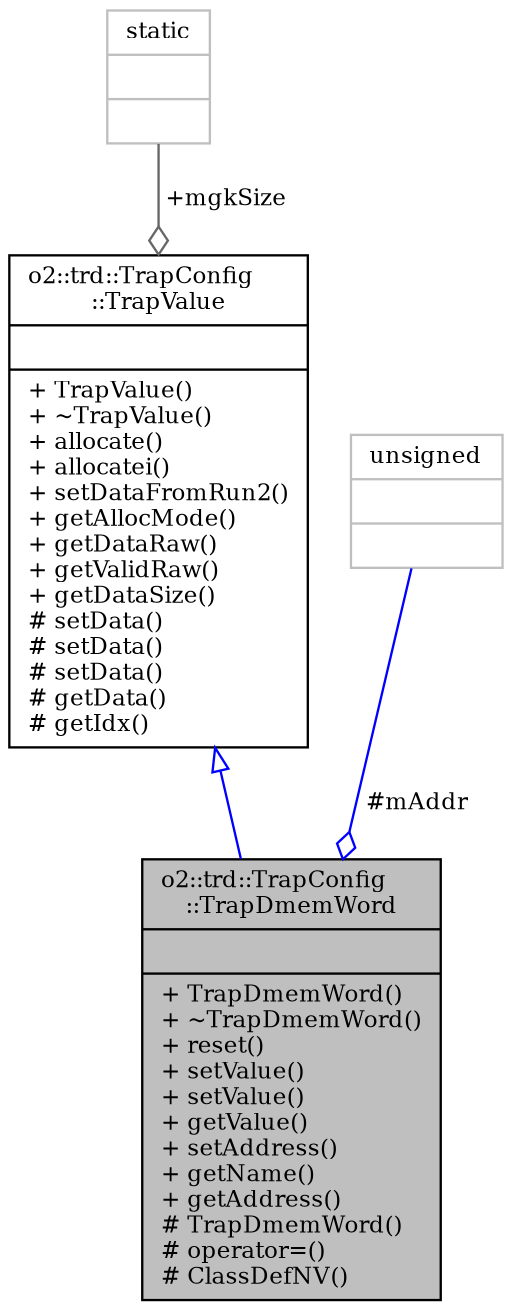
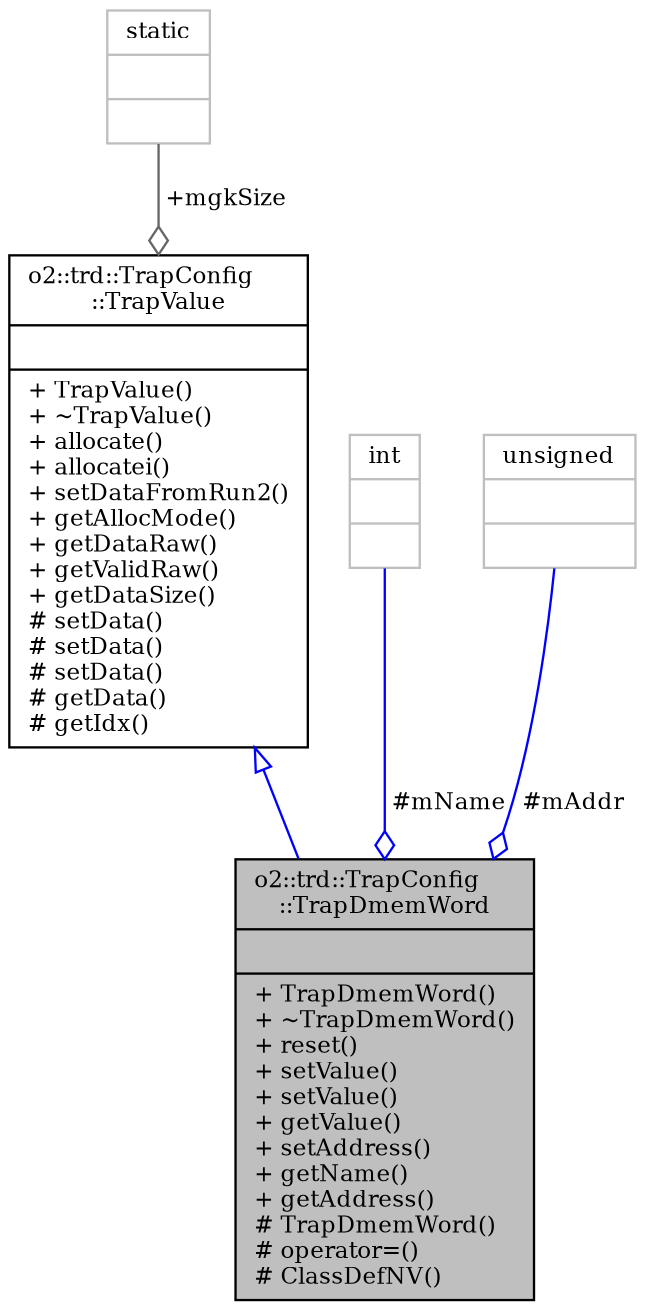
none -> (385, 501)
